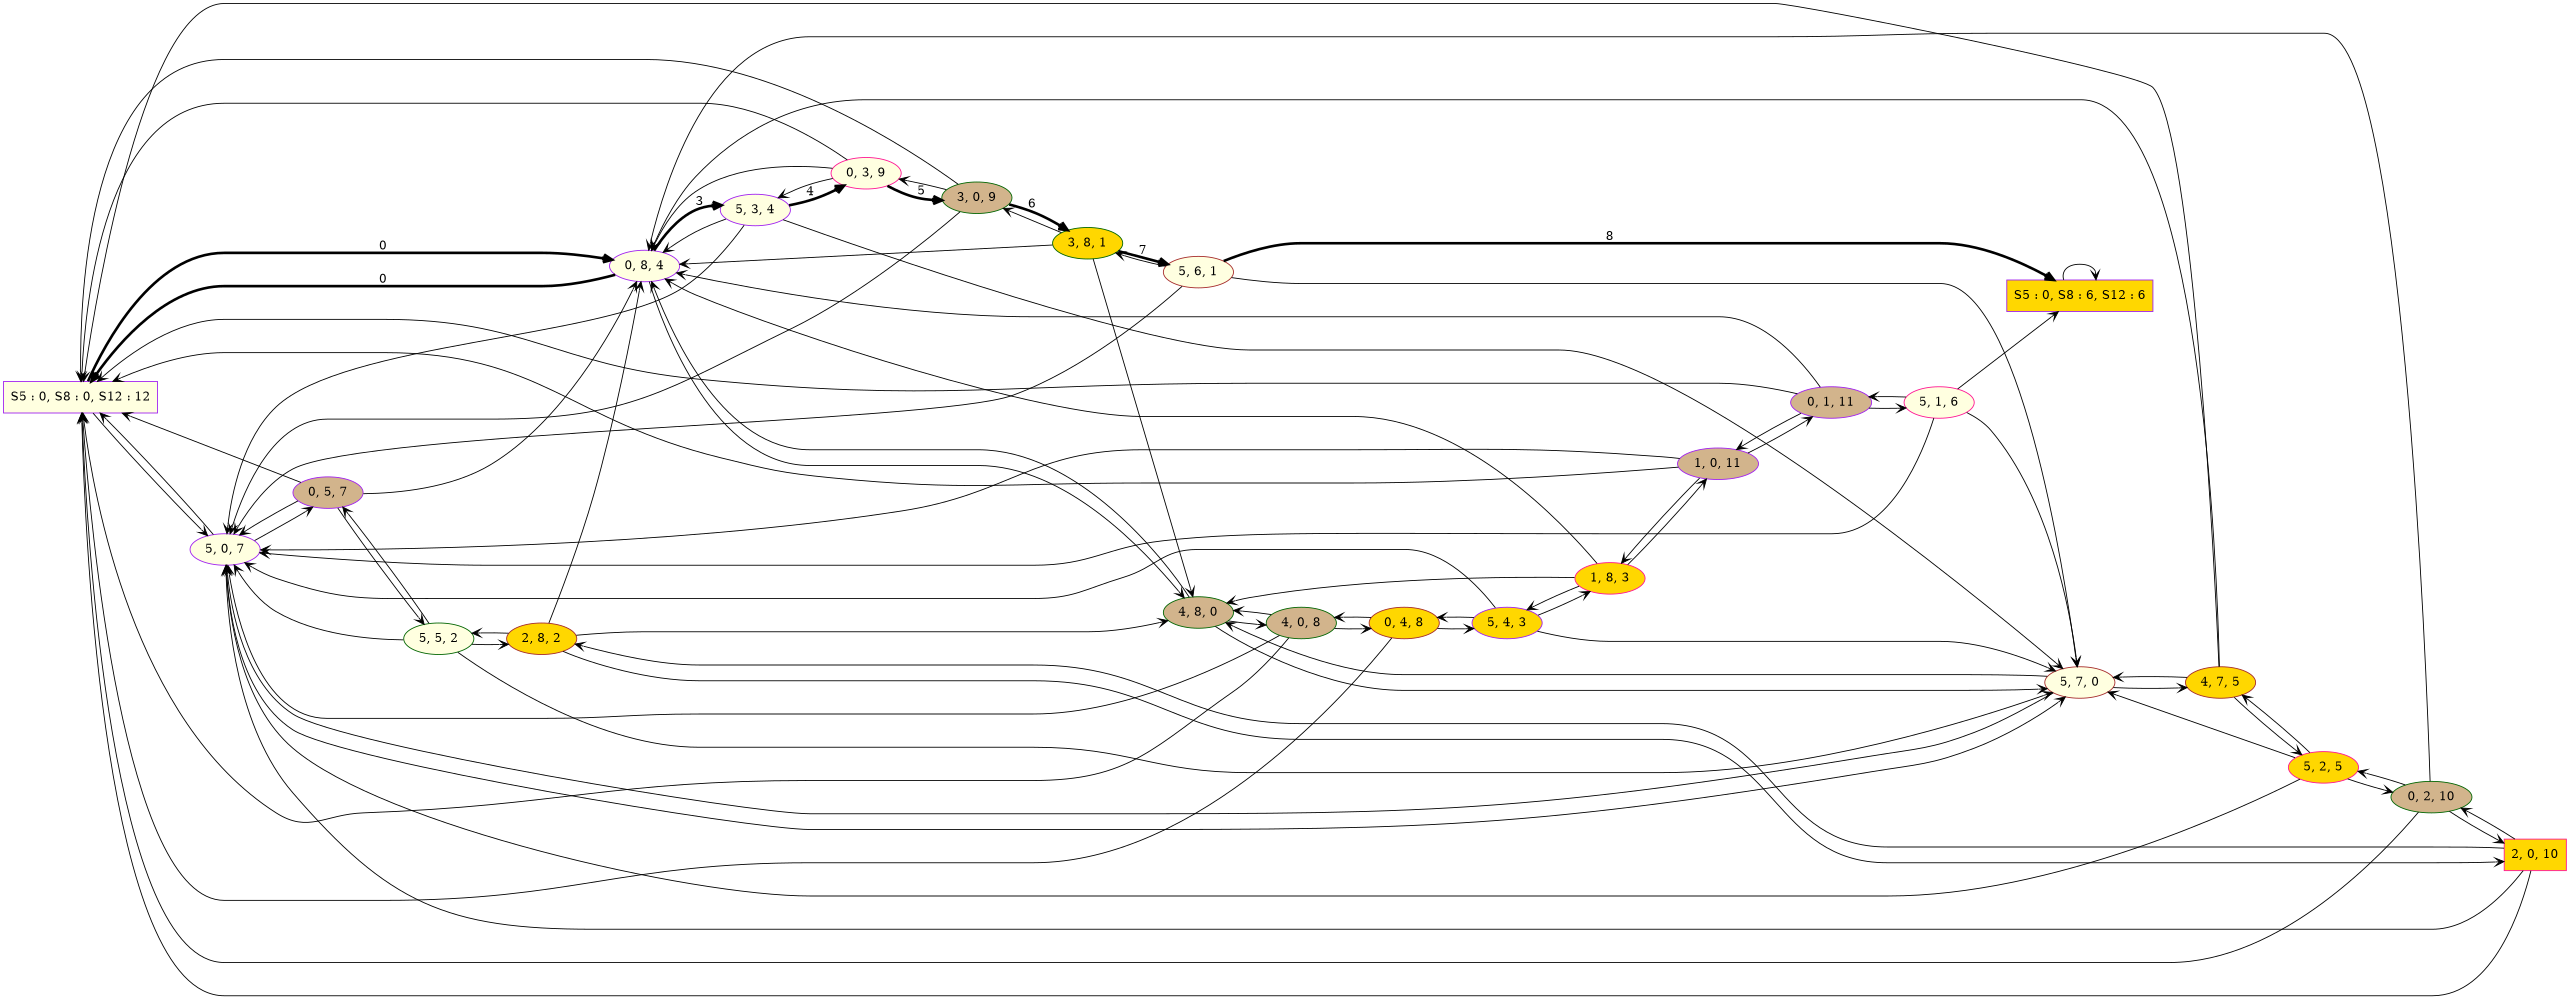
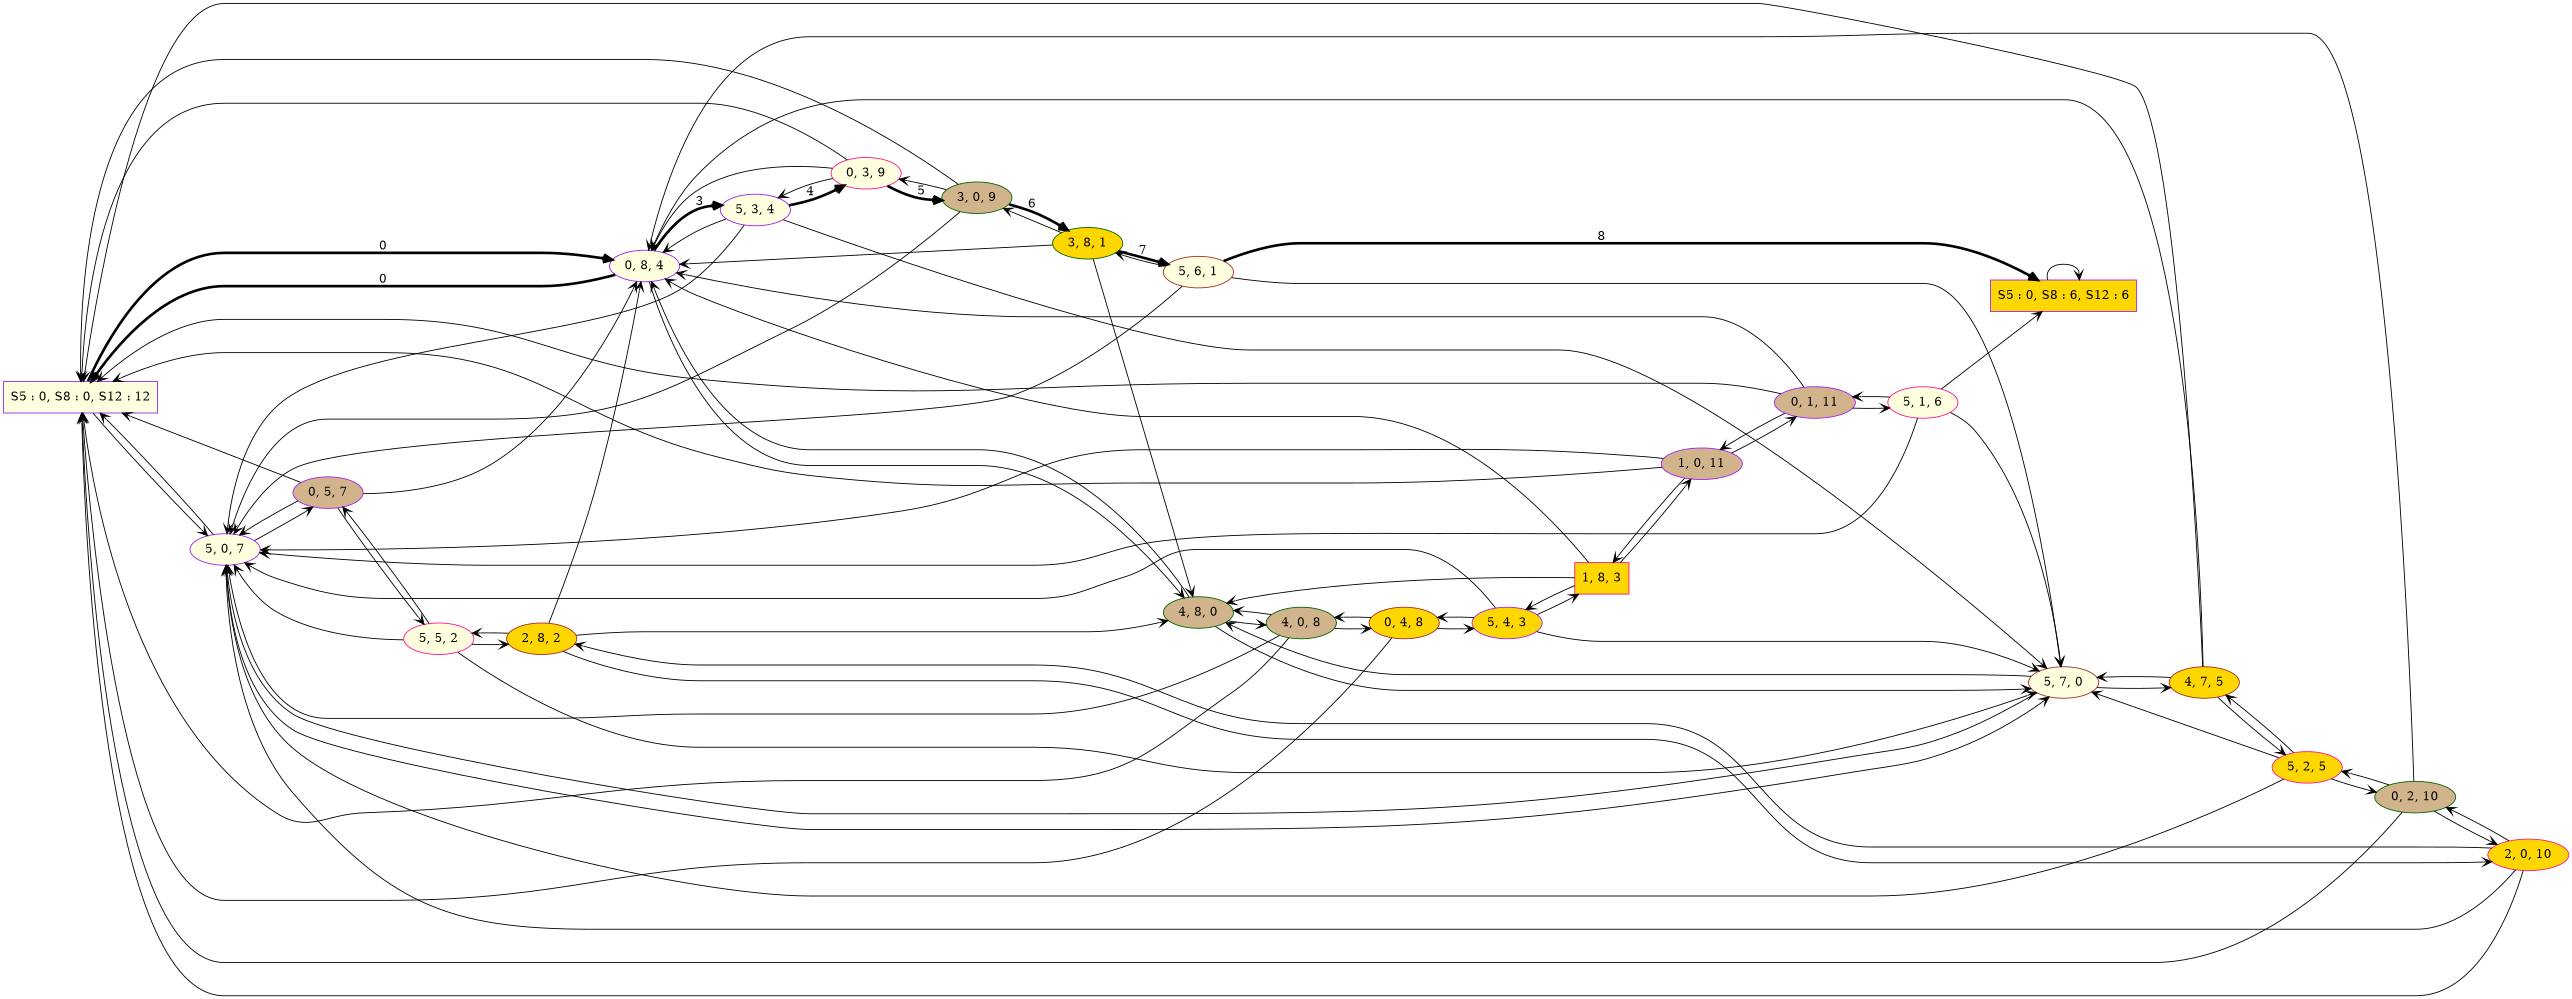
(1610, 578) -> (1602, 578)
(439, 639) -> (439, 639)
(2535, 855) -> (2528, 855)
